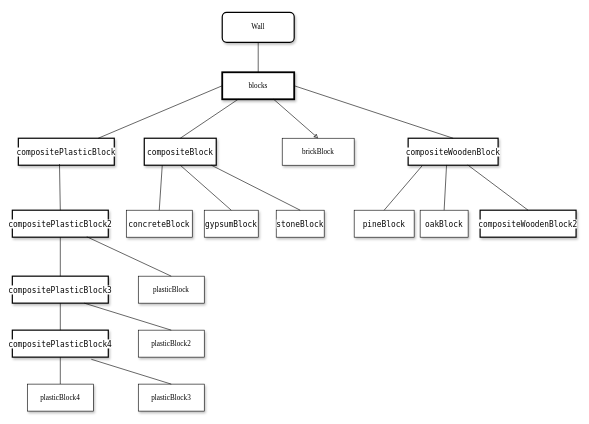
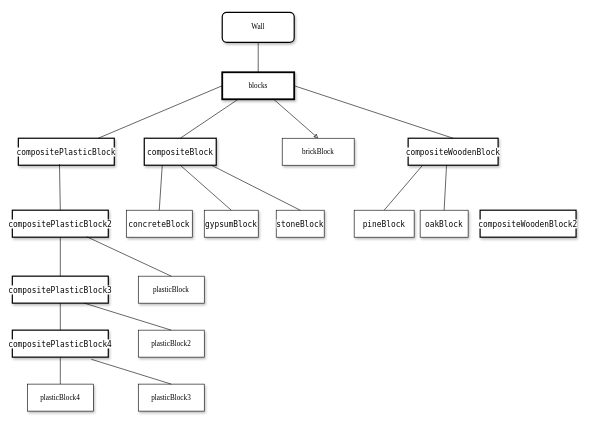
(498, 187) -> none
